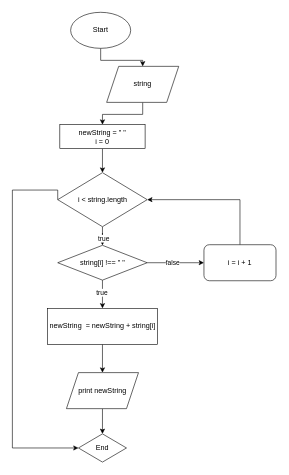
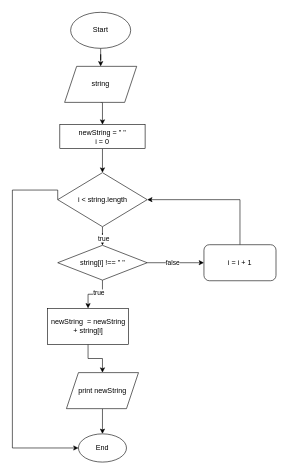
(143, 84) -> (101, 84)
(102, 326) -> (88, 326)
(102, 448) -> (102, 448)
